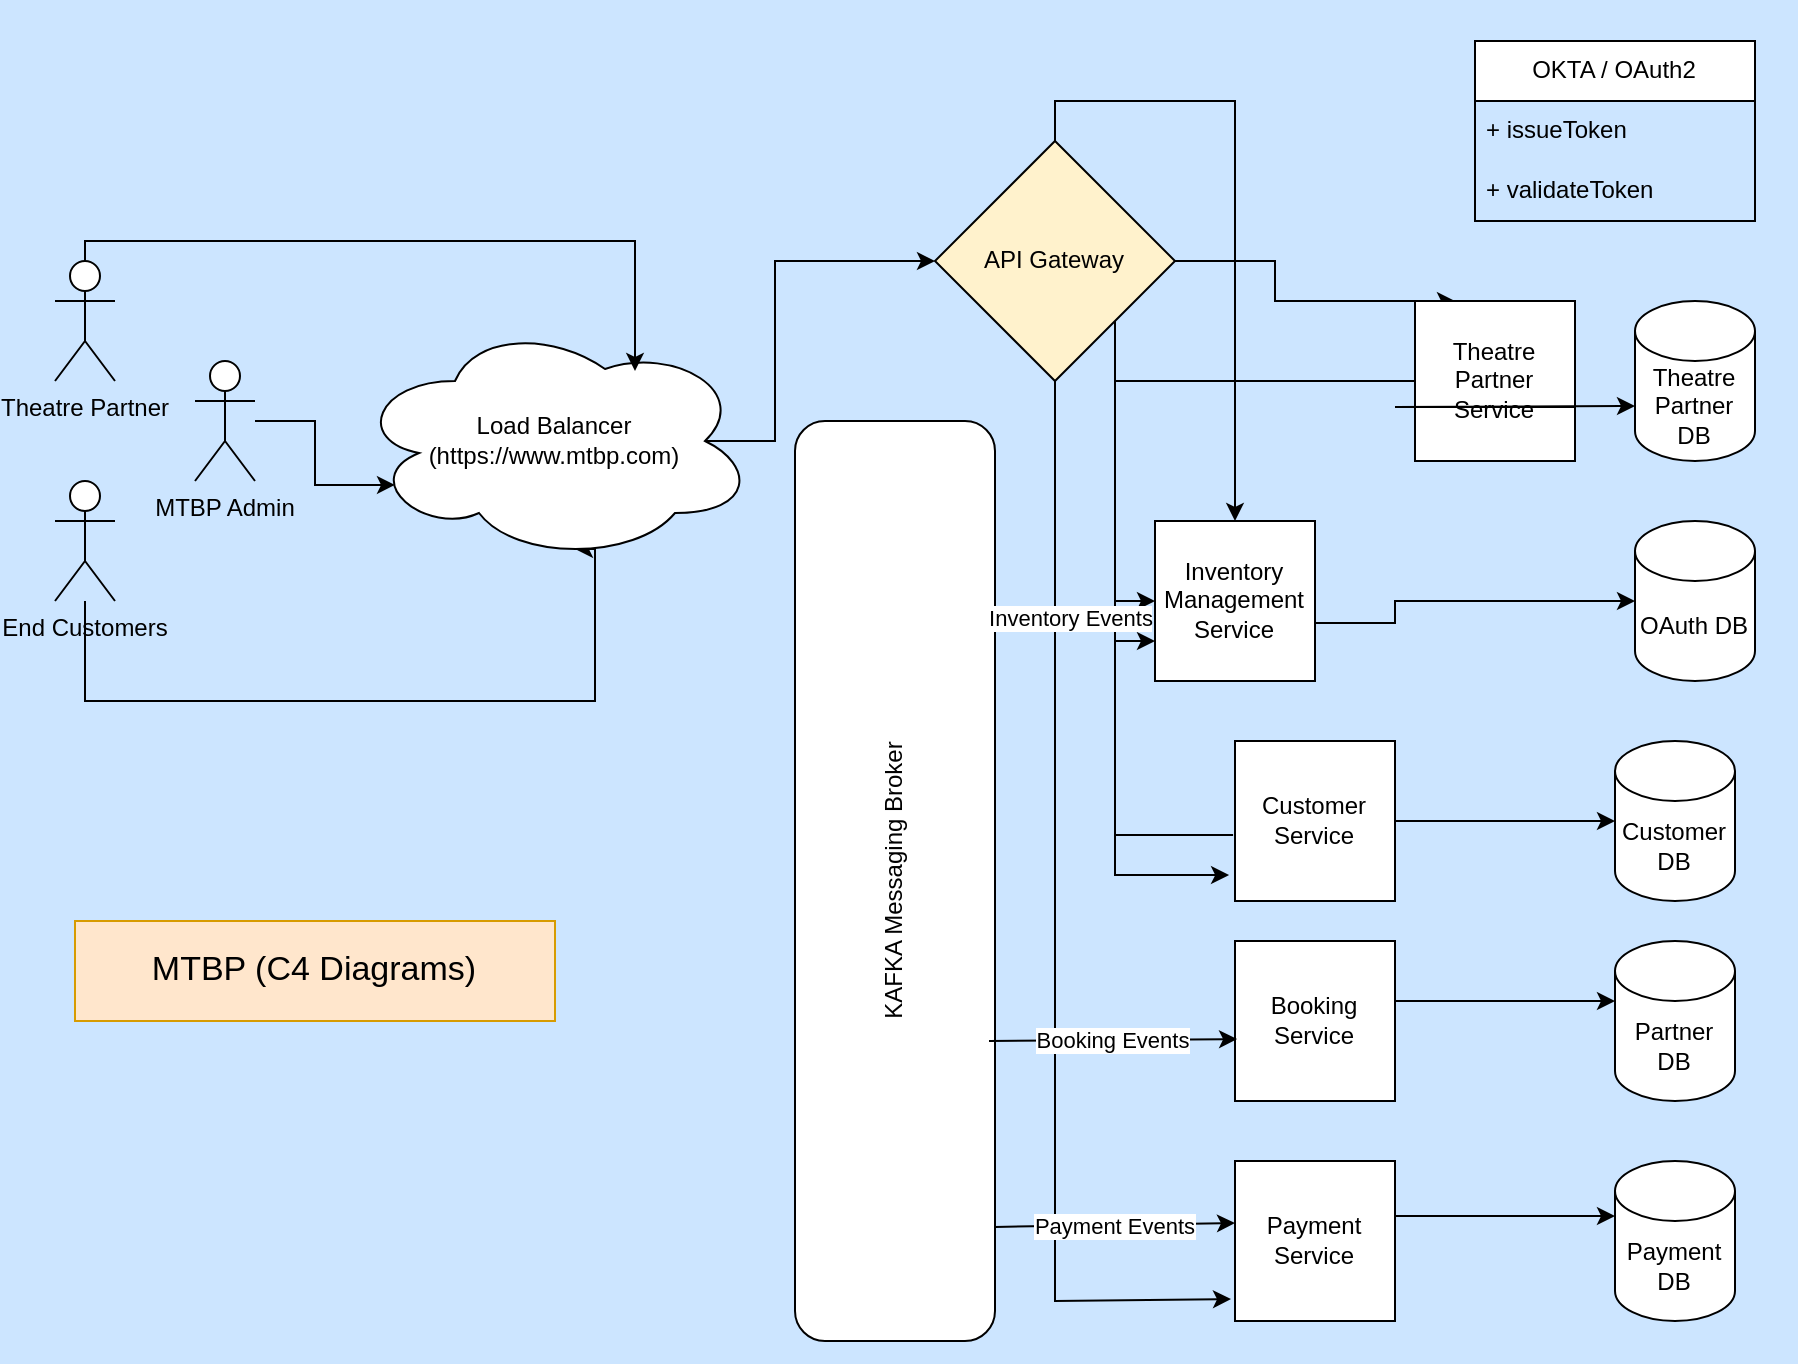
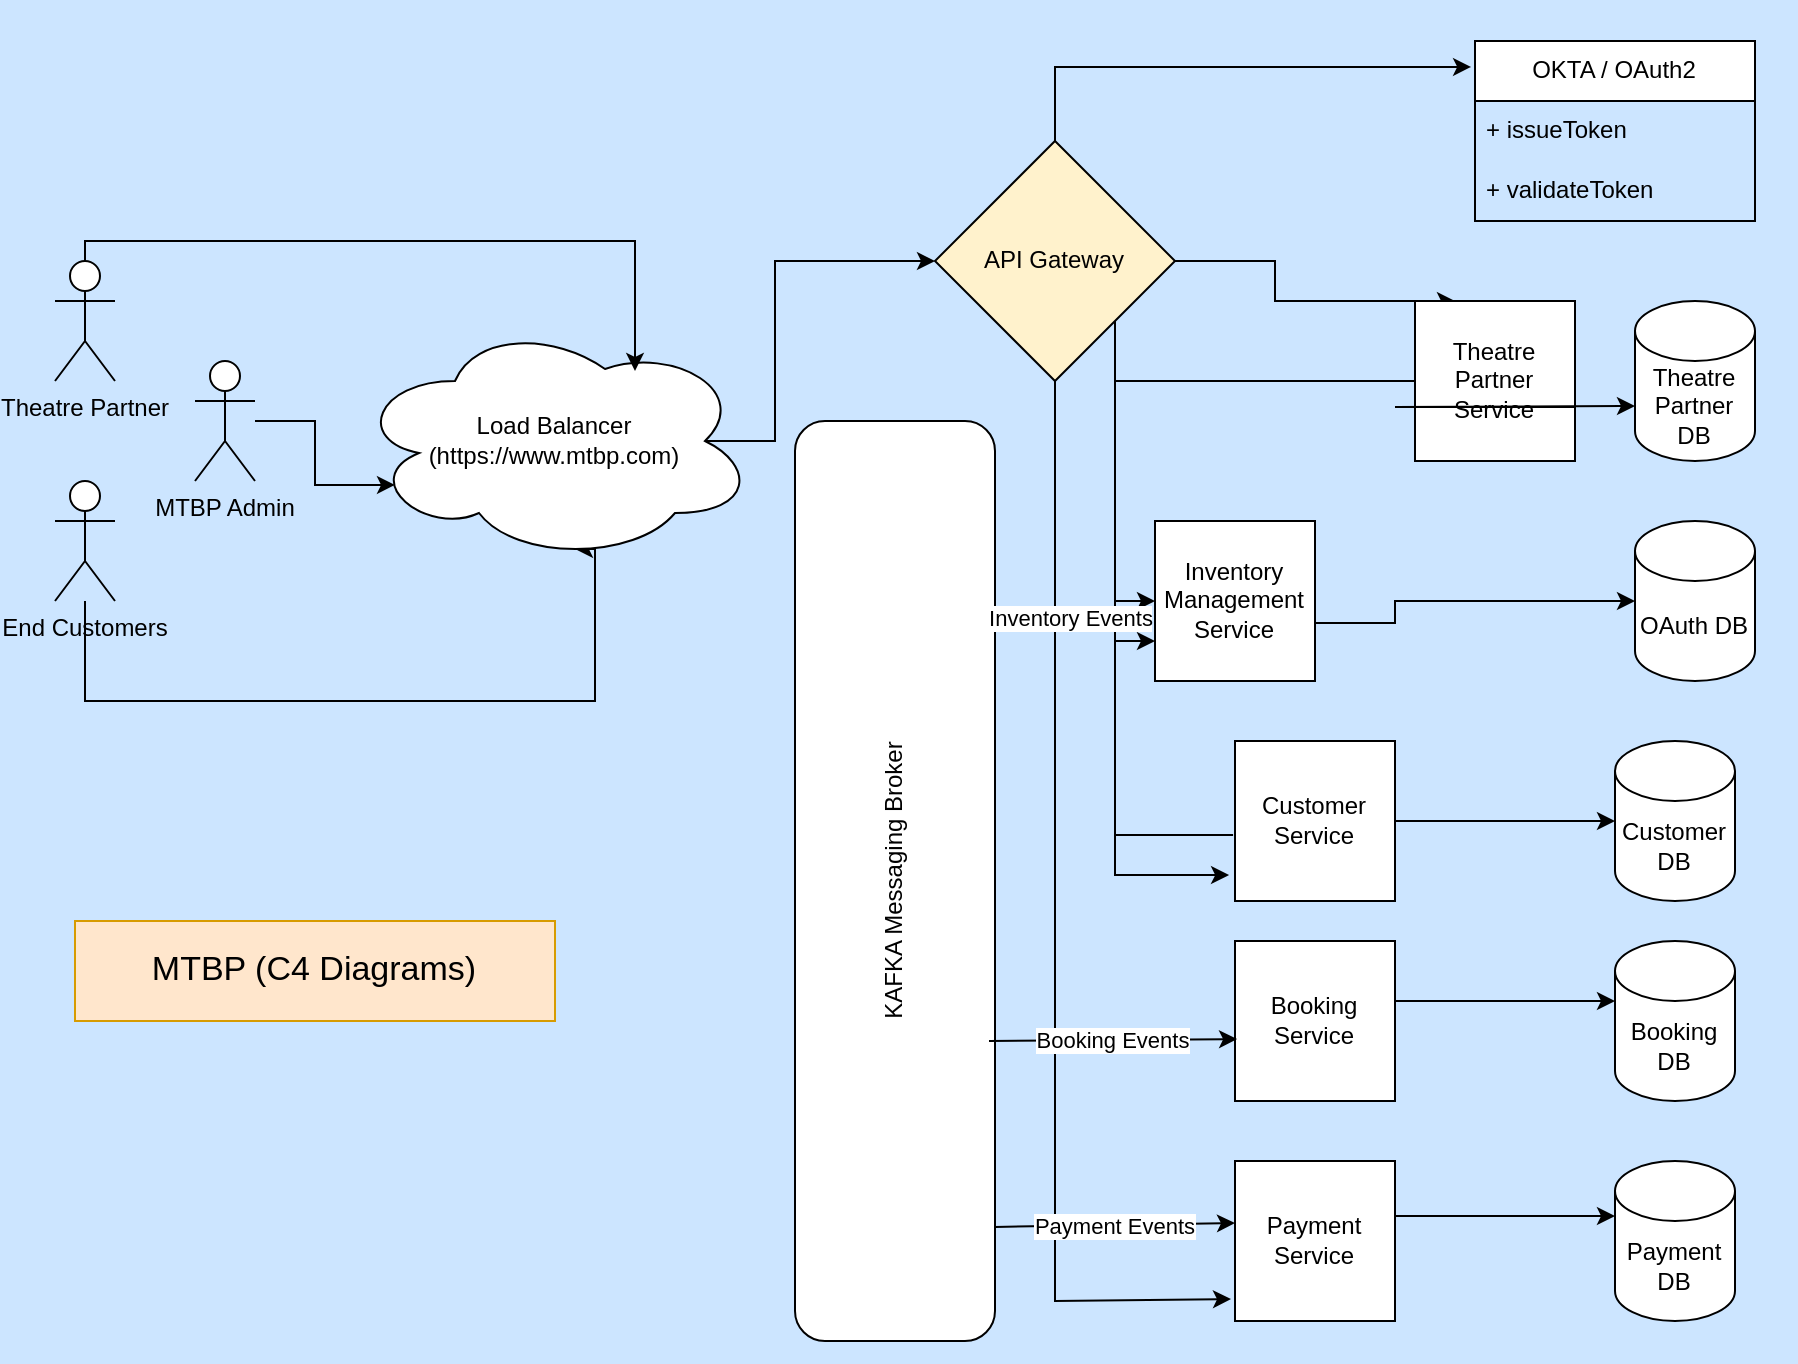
(1235, 213) -> (1238, 67)
(1675, 1047) -> (1675, 1047)
